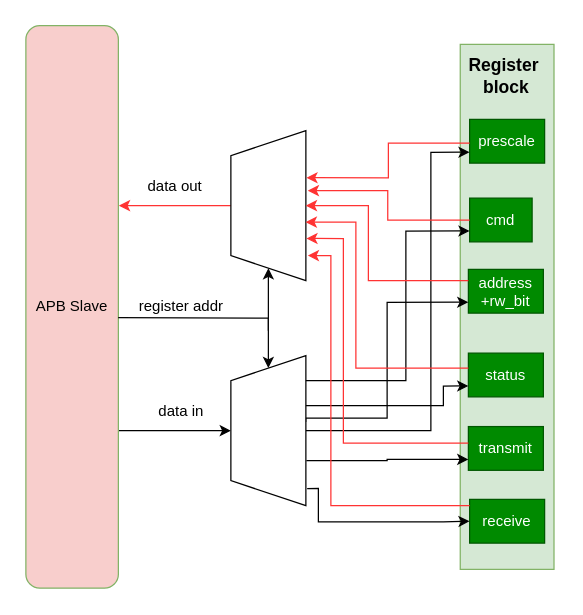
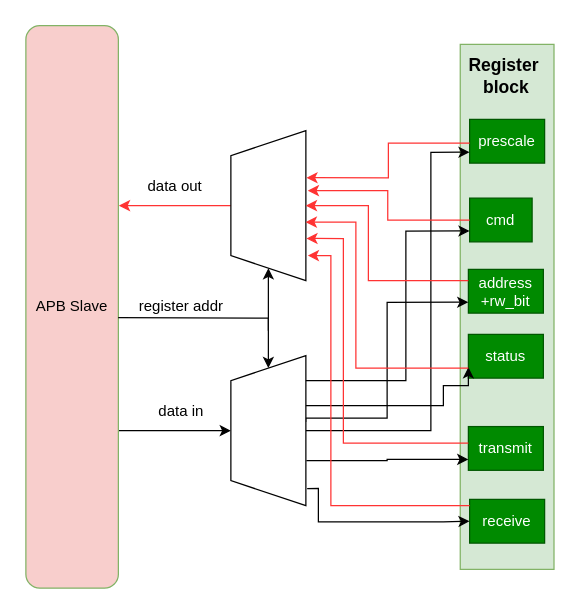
(506, 375) -> (506, 356)
